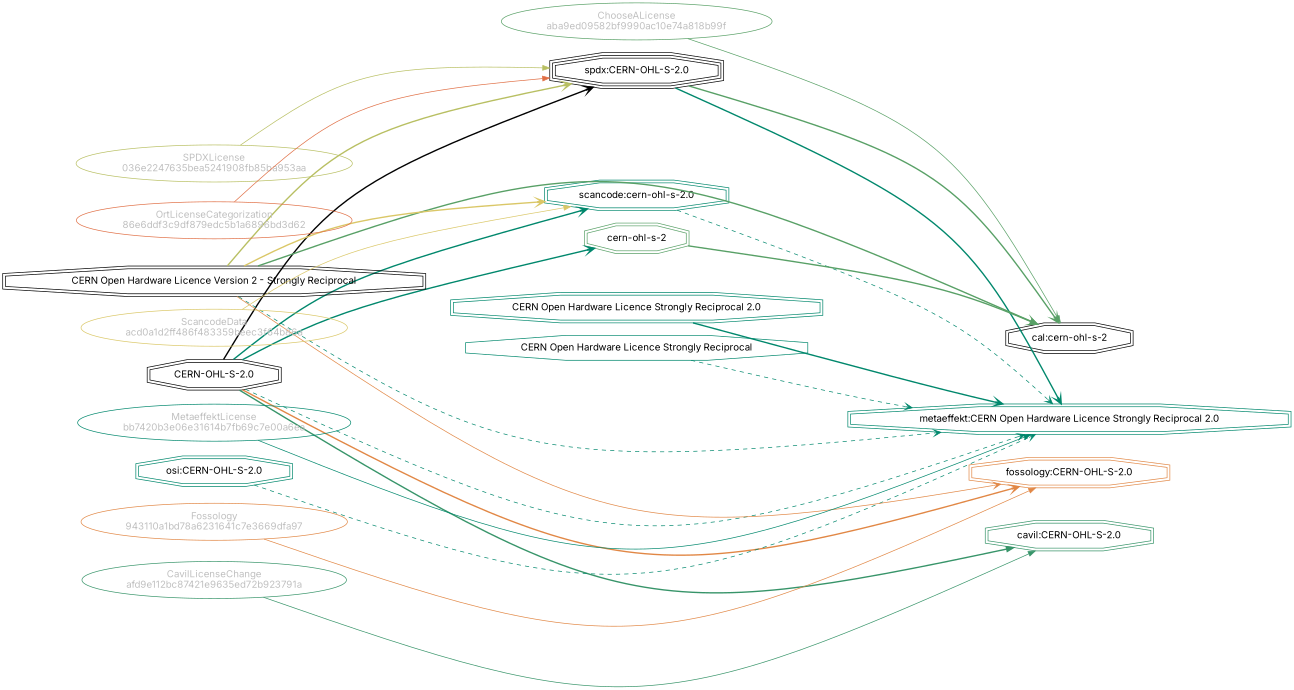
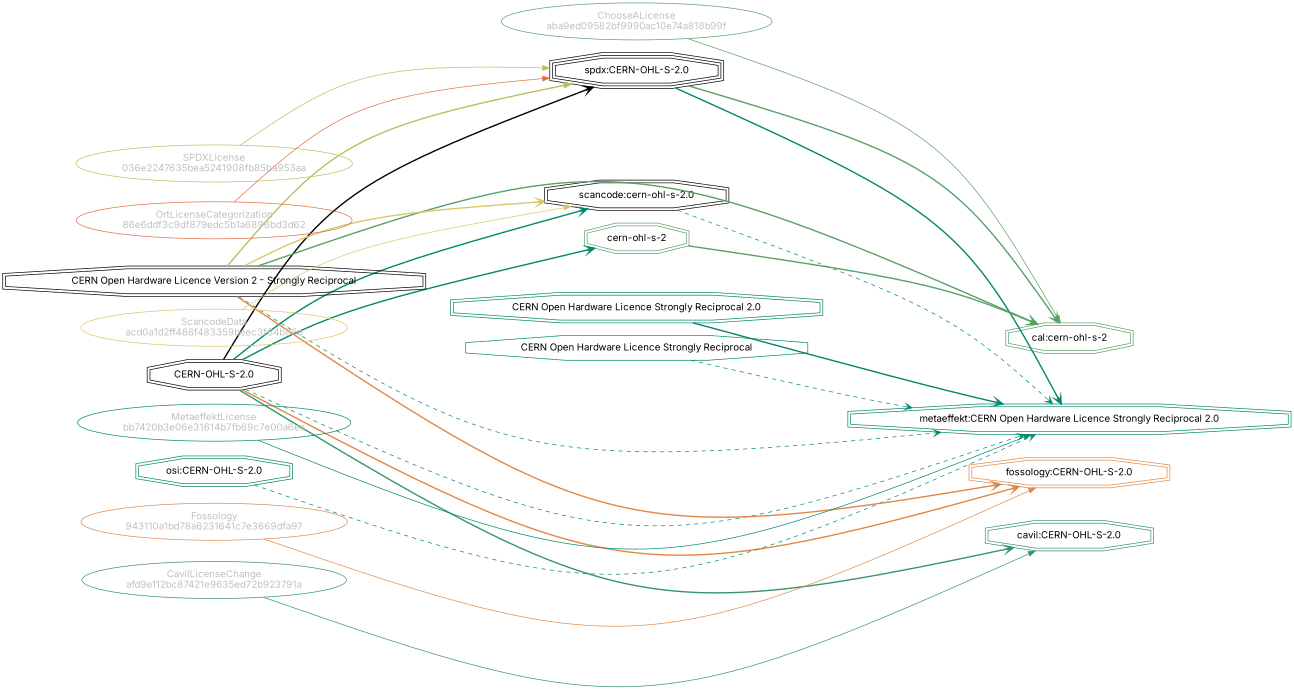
(374, 137) -> (374, 137)
(651, 187) -> (651, 187)
(637, 195) -> (637, 195)
(1069, 338) -> (1069, 338)
(590, 497) -> (590, 497)
(622, 582) -> (622, 582)
